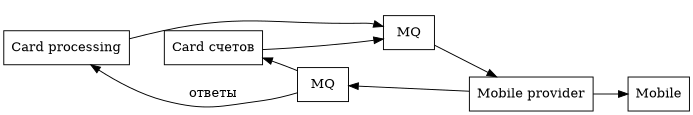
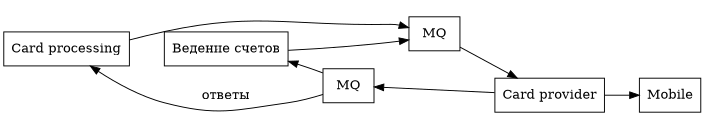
(213, 48) -> (226, 49)
(531, 94) -> (550, 95)
